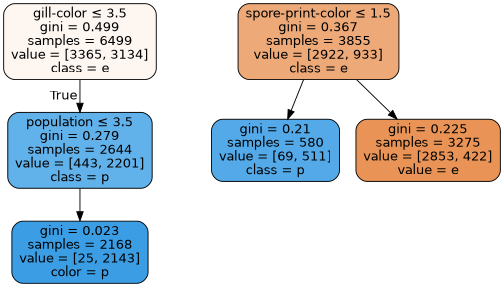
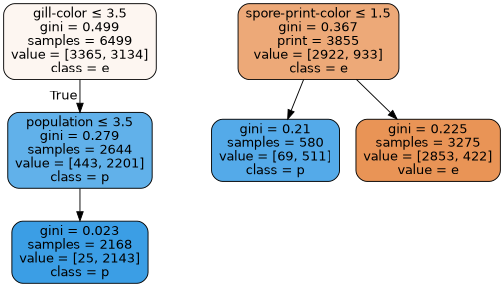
(318, 41) -> (318, 41)
(80, 272) -> (80, 272)
